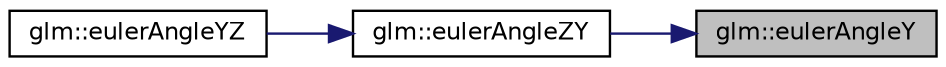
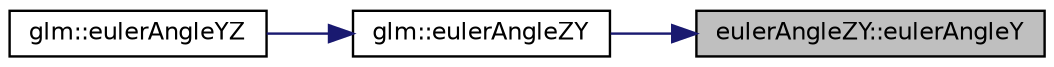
(816, 34) -> (871, 34)
